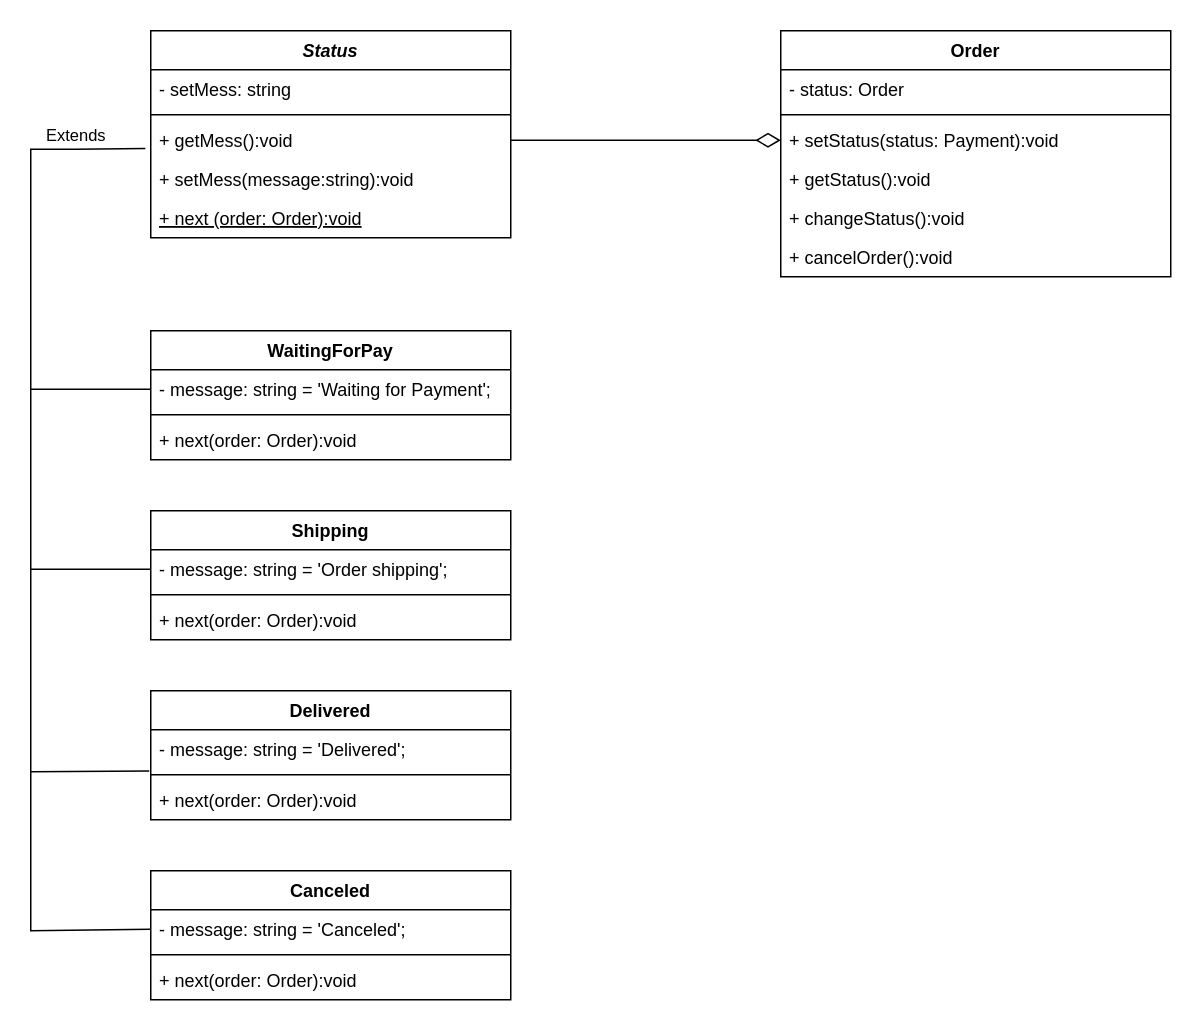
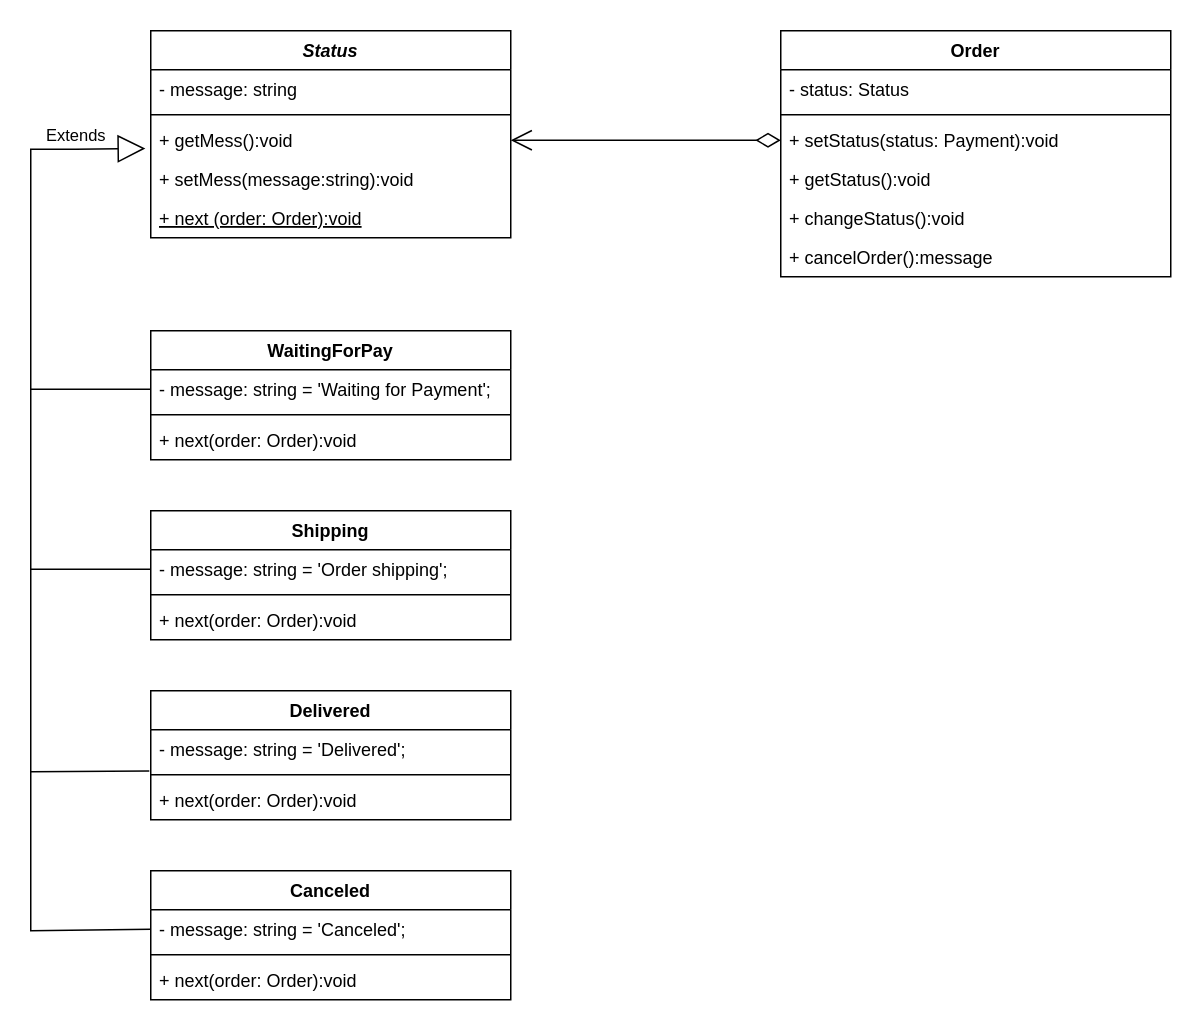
(235, 90) -> (235, 90)
(858, 90) -> (863, 90)
(516, 140) -> (517, 140)
(129, 149) -> (116, 149)
(880, 258) -> (898, 258)
